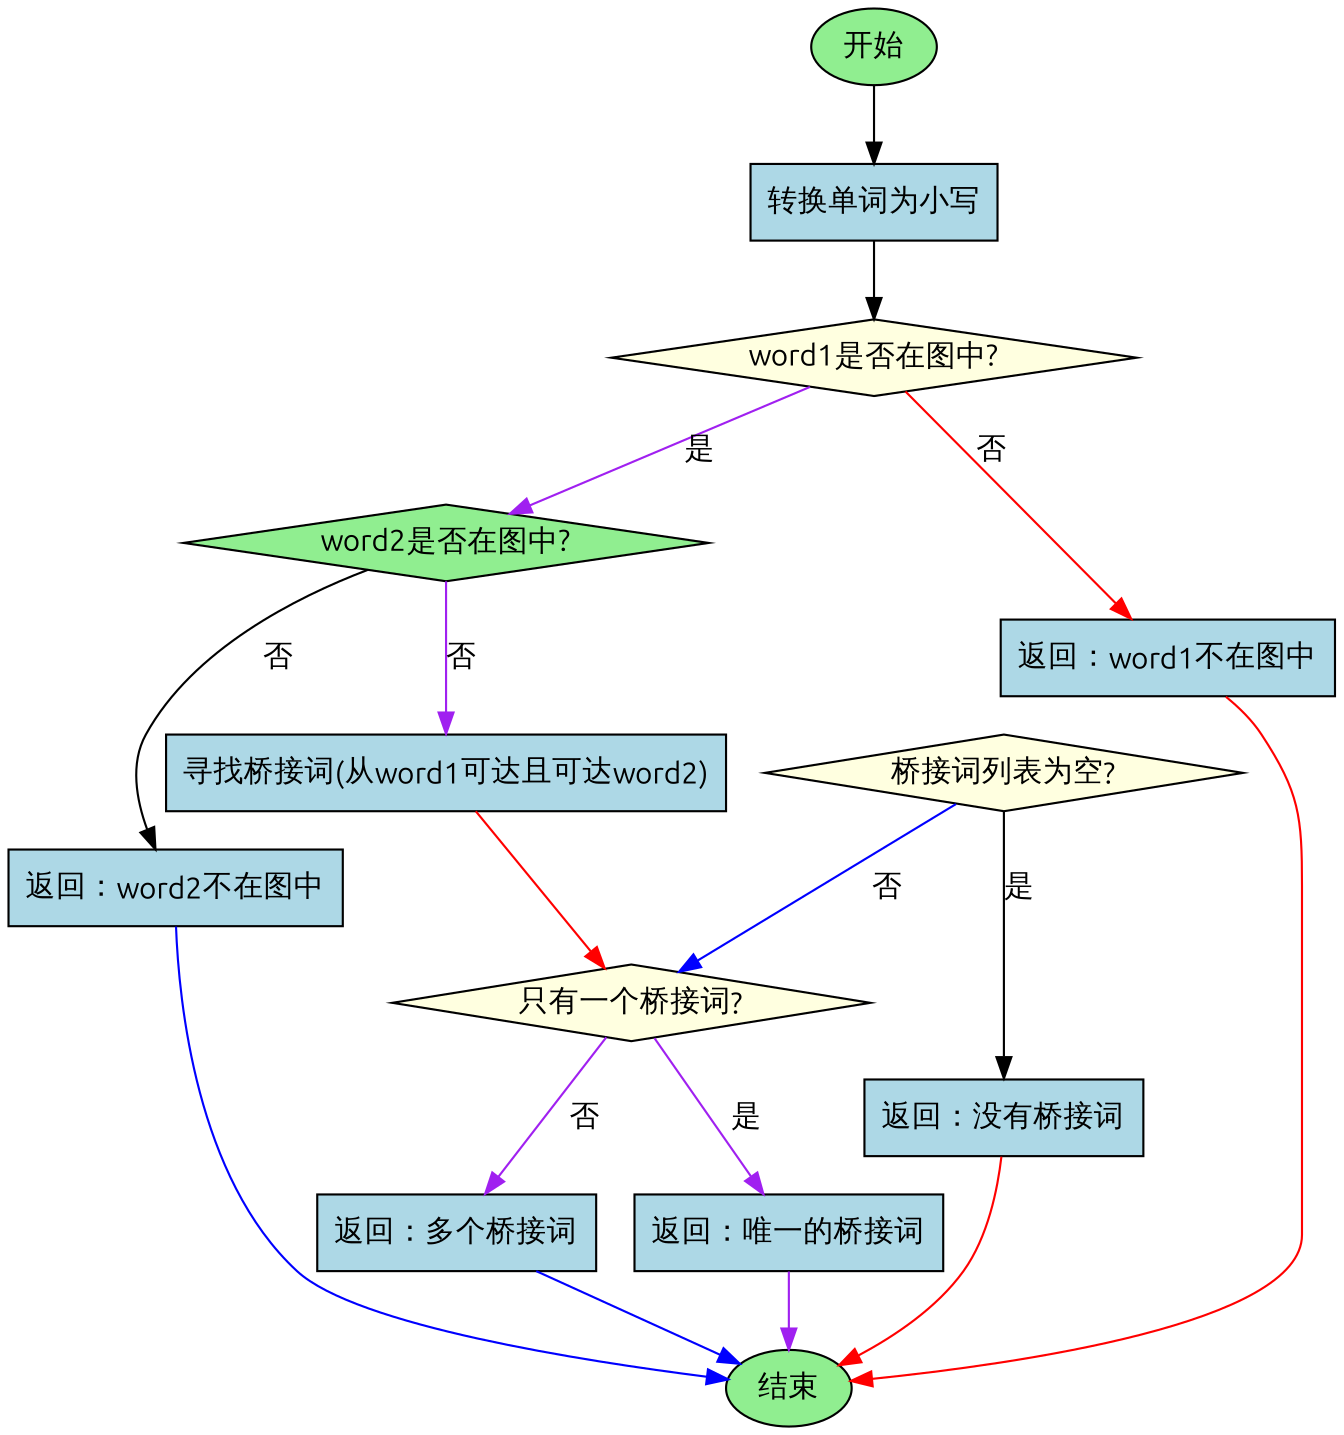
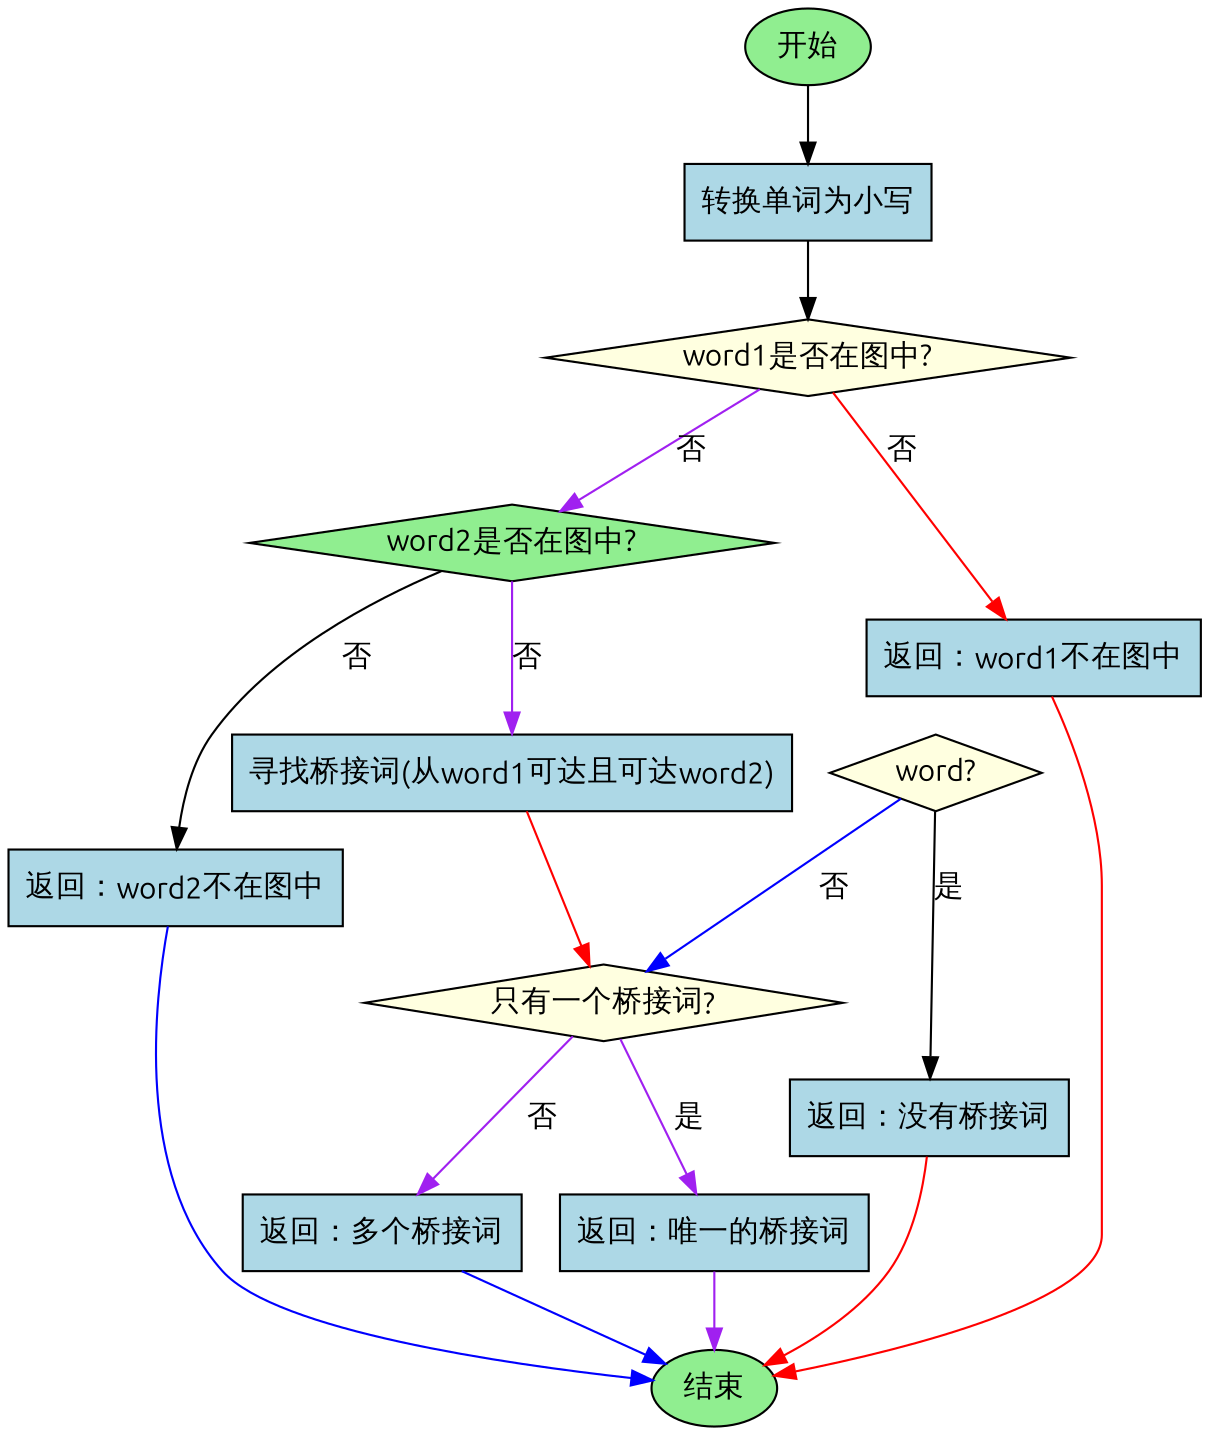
(700, 450) -> (692, 450)
(1004, 773) -> (936, 773)
